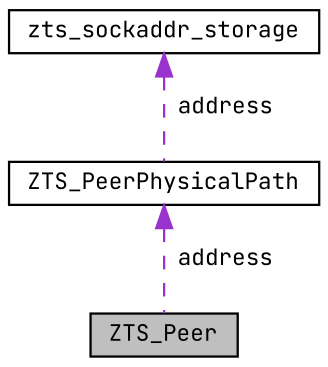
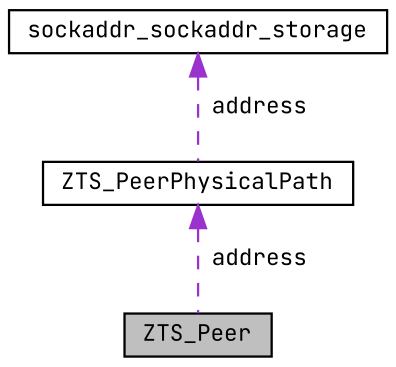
(164, 32) -> (198, 32)
